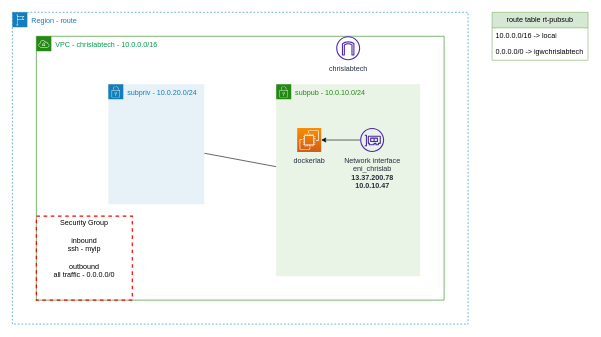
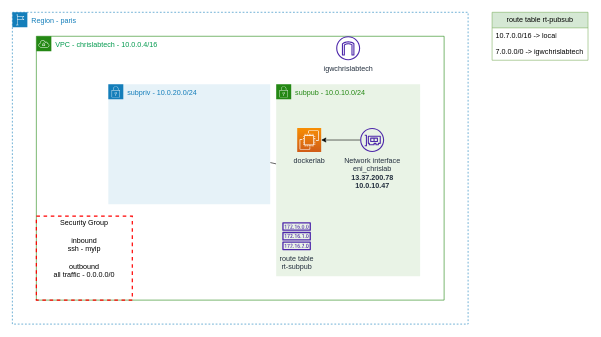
(57, 21) -> (56, 21)
(530, 36) -> (530, 36)
(112, 45) -> (112, 45)
(541, 56) -> (541, 56)
(349, 69) -> (349, 69)
(156, 144) -> (189, 144)
none -> (297, 236)
